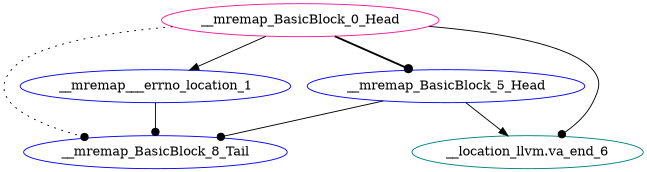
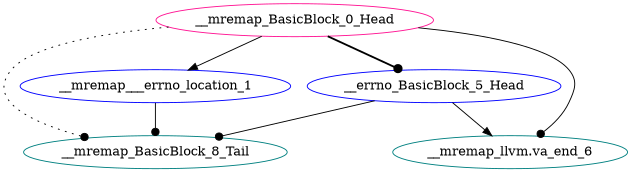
(446, 86) -> (434, 86)
(155, 152) -> (155, 152)
(528, 152) -> (510, 152)
